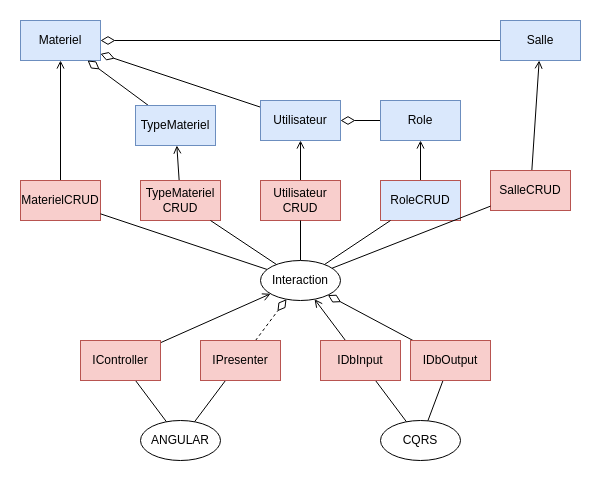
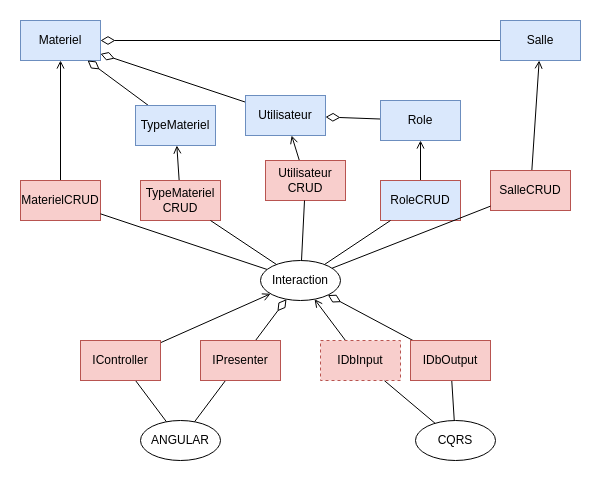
(301, 121) -> (286, 116)
(301, 201) -> (306, 181)
(267, 325) -> (267, 325)
(361, 361) -> (361, 361)
(421, 441) -> (456, 441)
